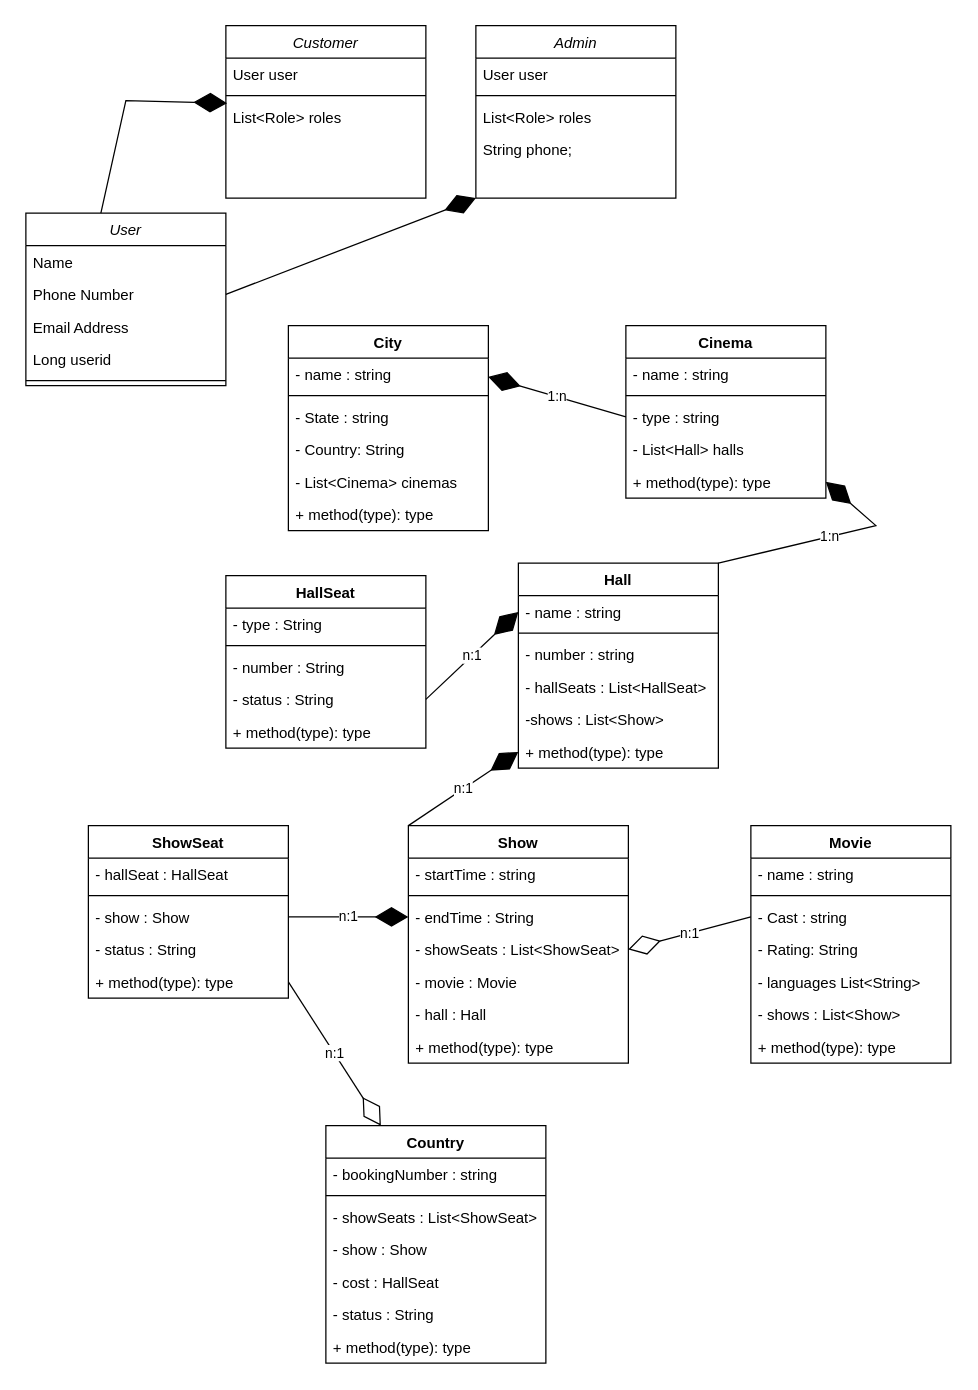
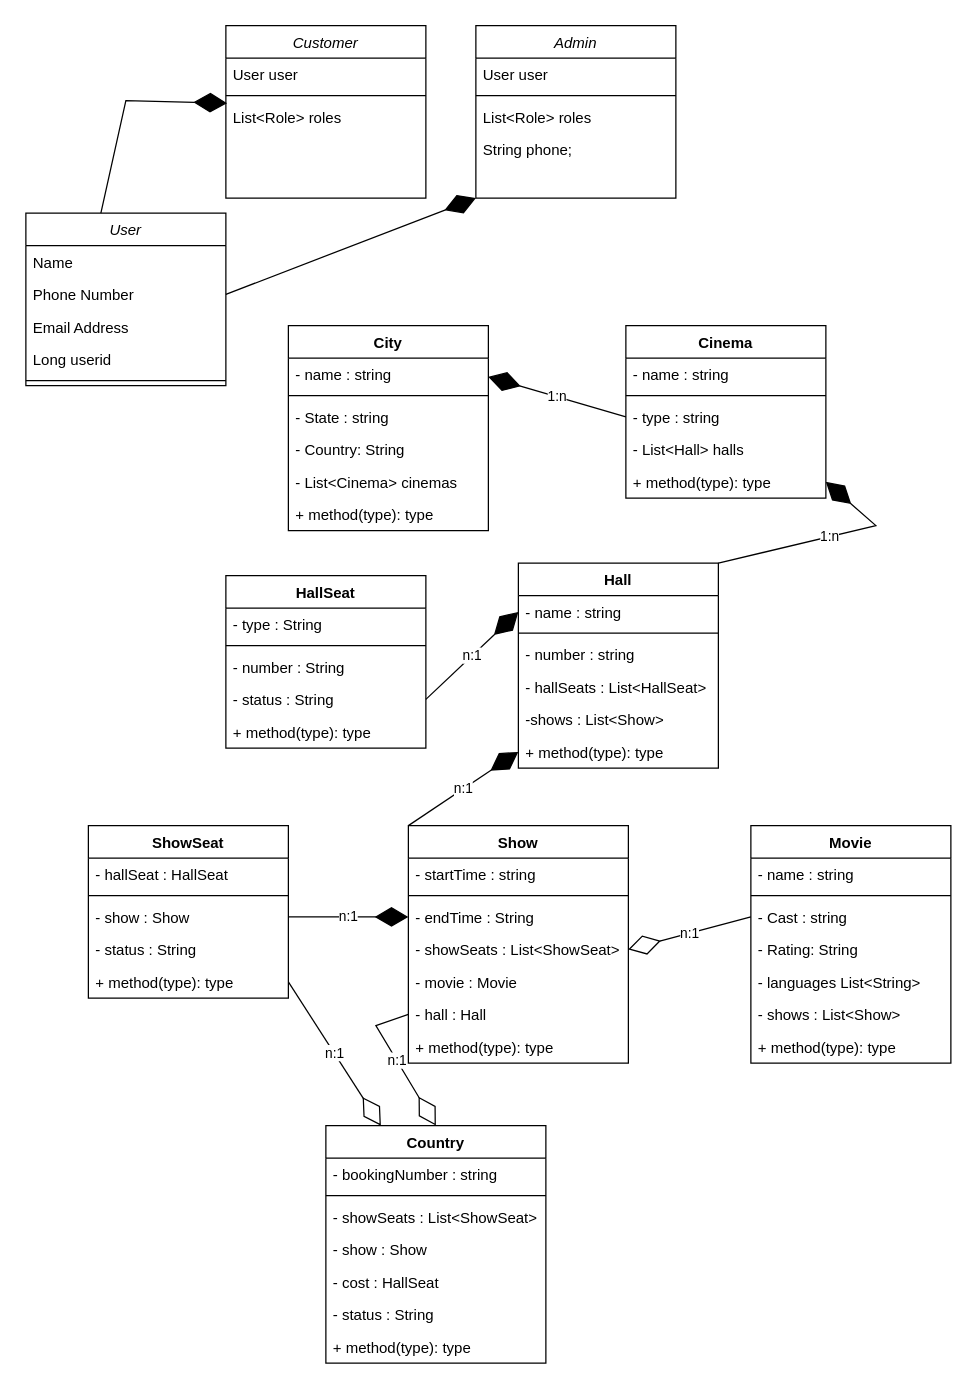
none -> (389, 1048)
